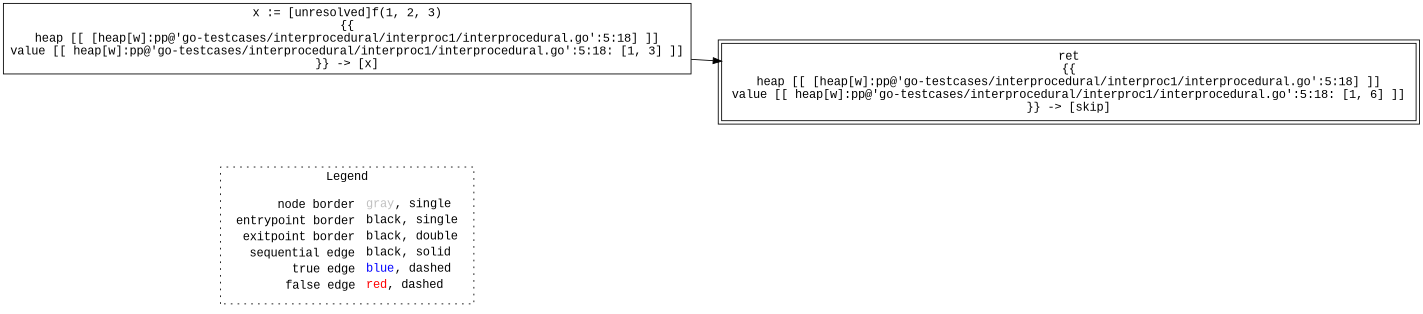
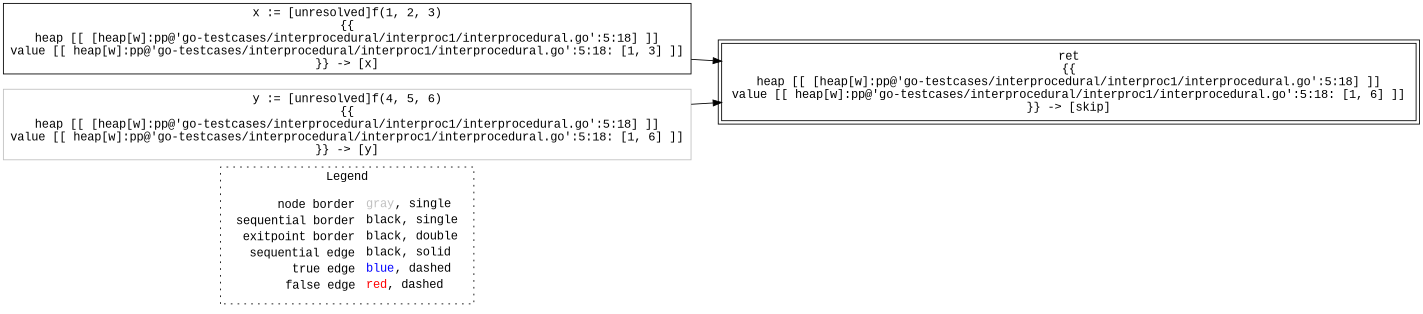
none -> (347, 125)
(299, 221) -> (299, 221)
